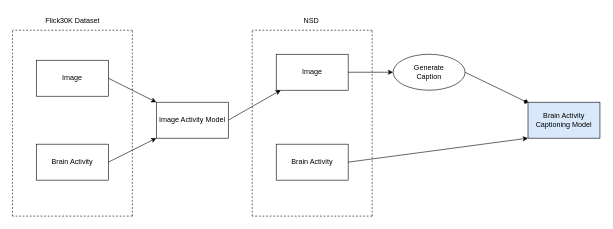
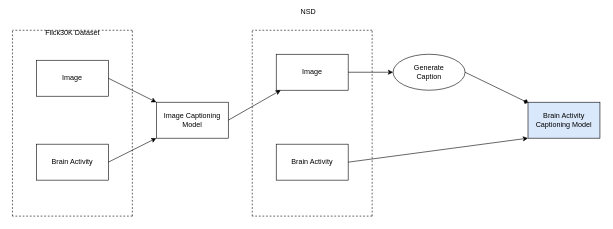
(72, 21) -> (72, 33)
(312, 21) -> (309, 12)
(192, 120) -> (192, 120)
